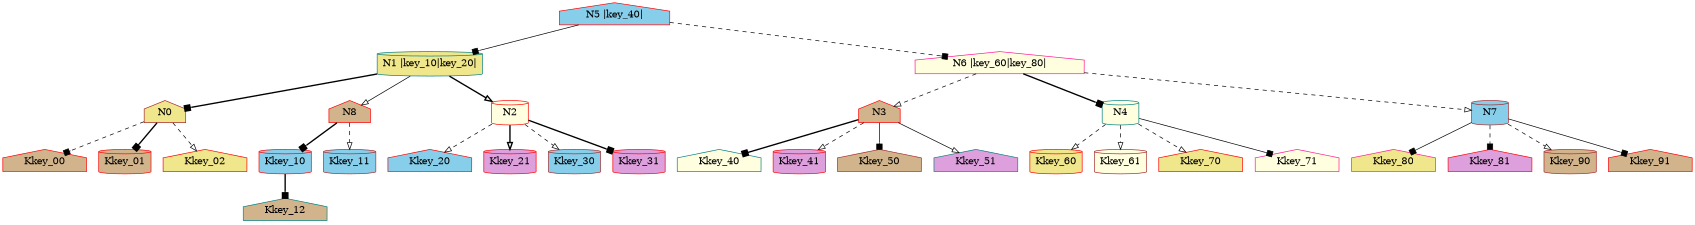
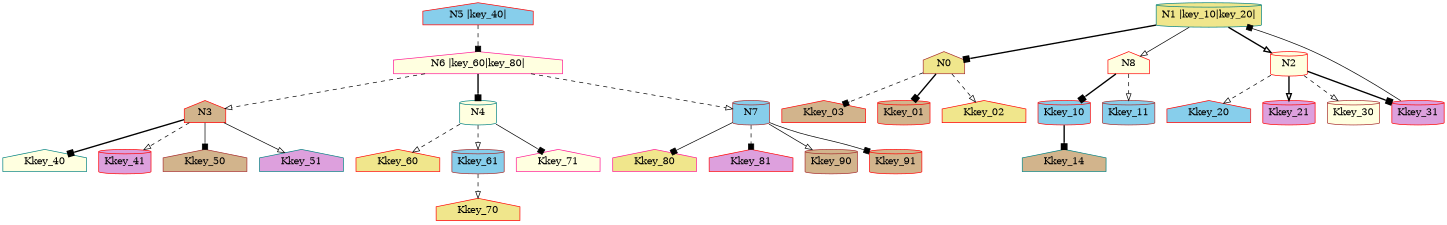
(529, 38) -> (1330, 60)
(350, 113) -> (1129, 64)
(1526, 135) -> (788, 135)
(1159, 136) -> (478, 183)
(45, 162) -> (824, 113)
(574, 162) -> (1354, 113)
(1056, 162) -> (398, 162)
(1121, 162) -> (478, 162)
(1650, 162) -> (896, 162)
(285, 211) -> (1064, 162)
